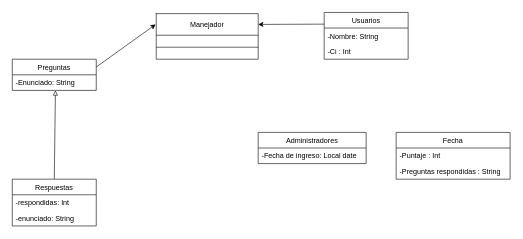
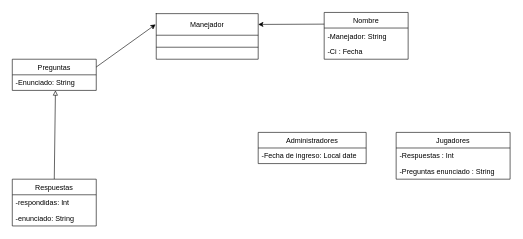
(366, 20) -> (366, 20)
(355, 36) -> (361, 36)
(342, 52) -> (346, 52)
(453, 140) -> (453, 140)
(425, 156) -> (431, 156)
(456, 172) -> (452, 172)
